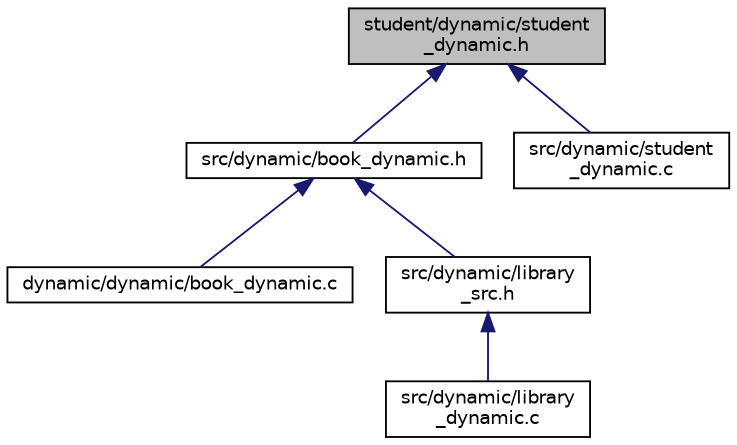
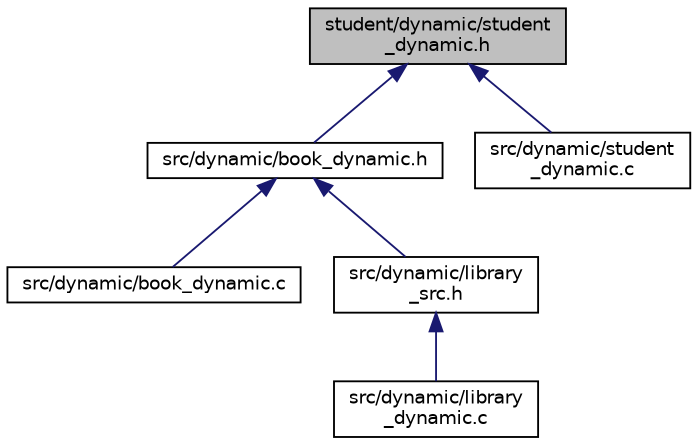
(180, 285) -> (154, 285)
